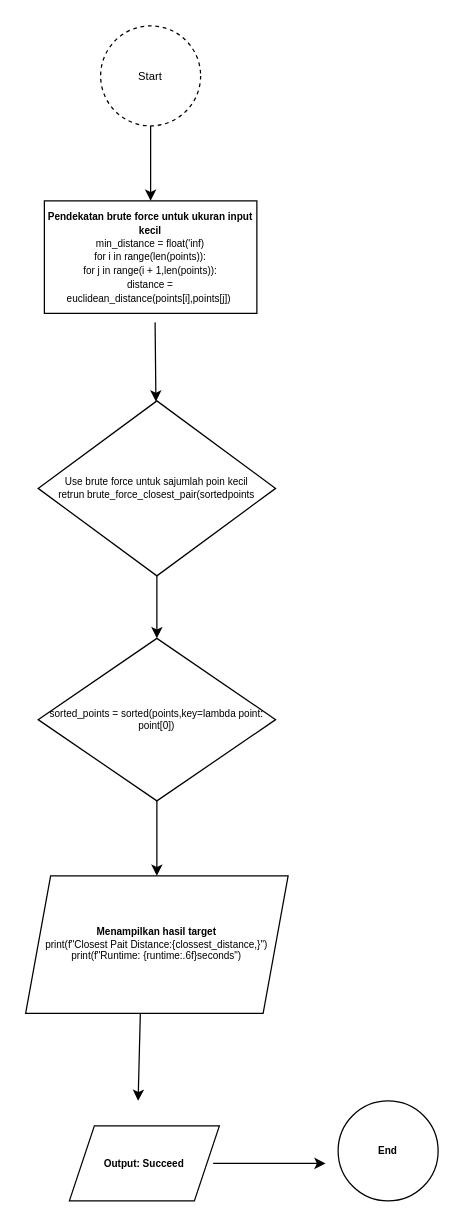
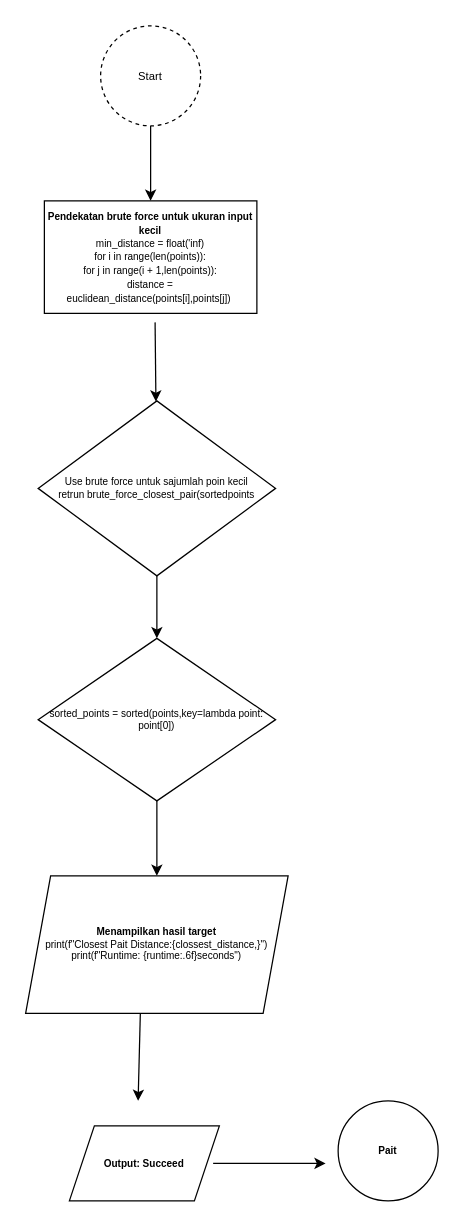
(388, 1151) -> (388, 1151)
